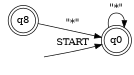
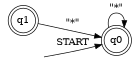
(23, 21) -> (23, 21)
